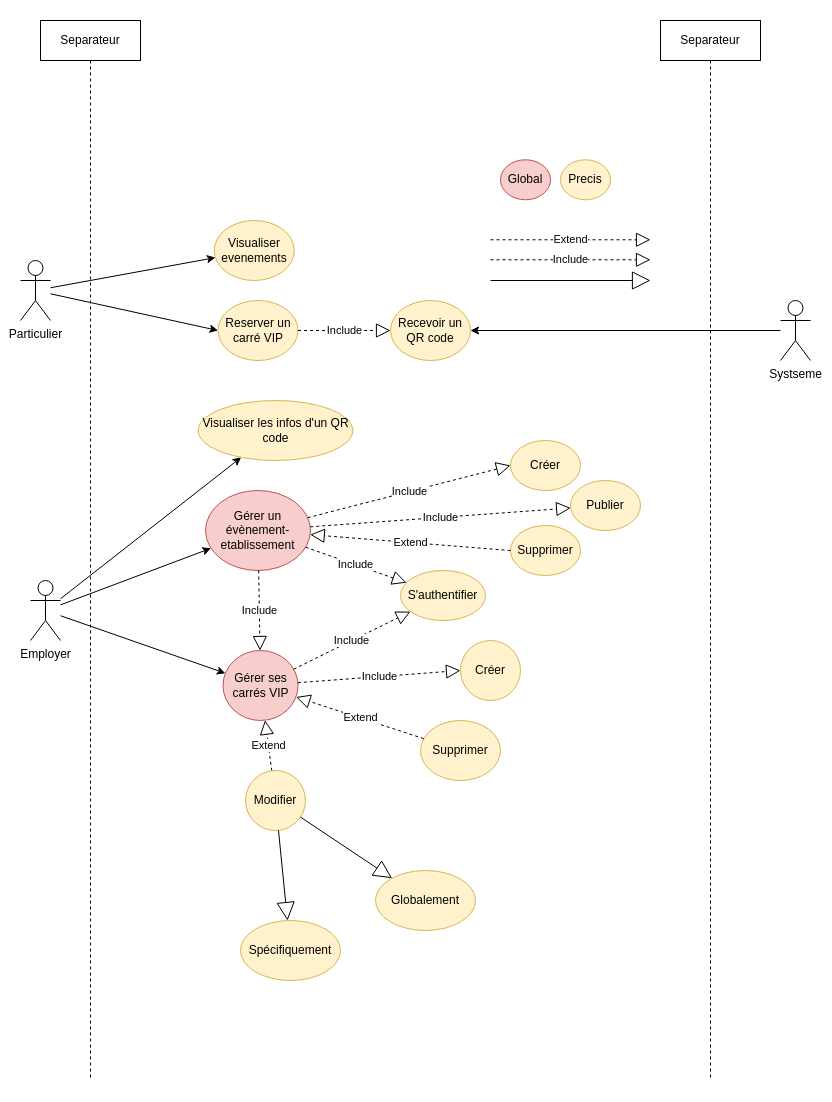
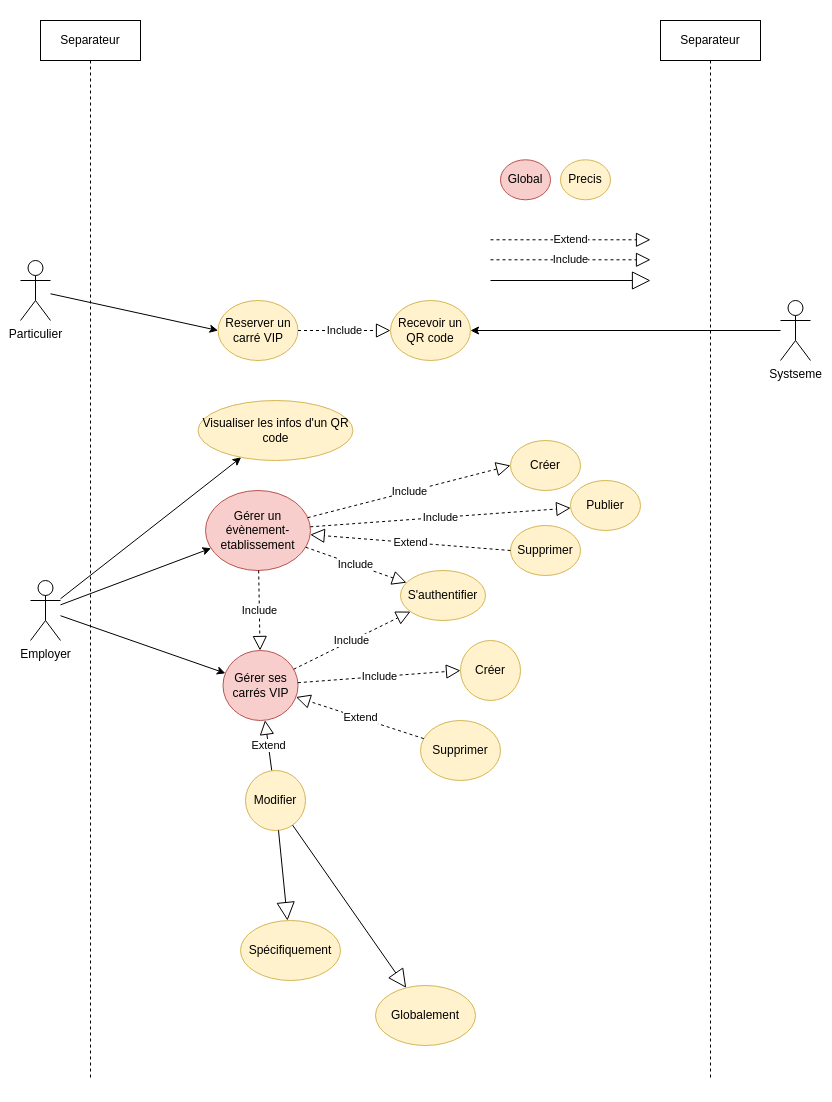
(254, 251) -> none
(129, 273) -> none
(270, 761) -> (270, 761)
(426, 901) -> (426, 1016)
